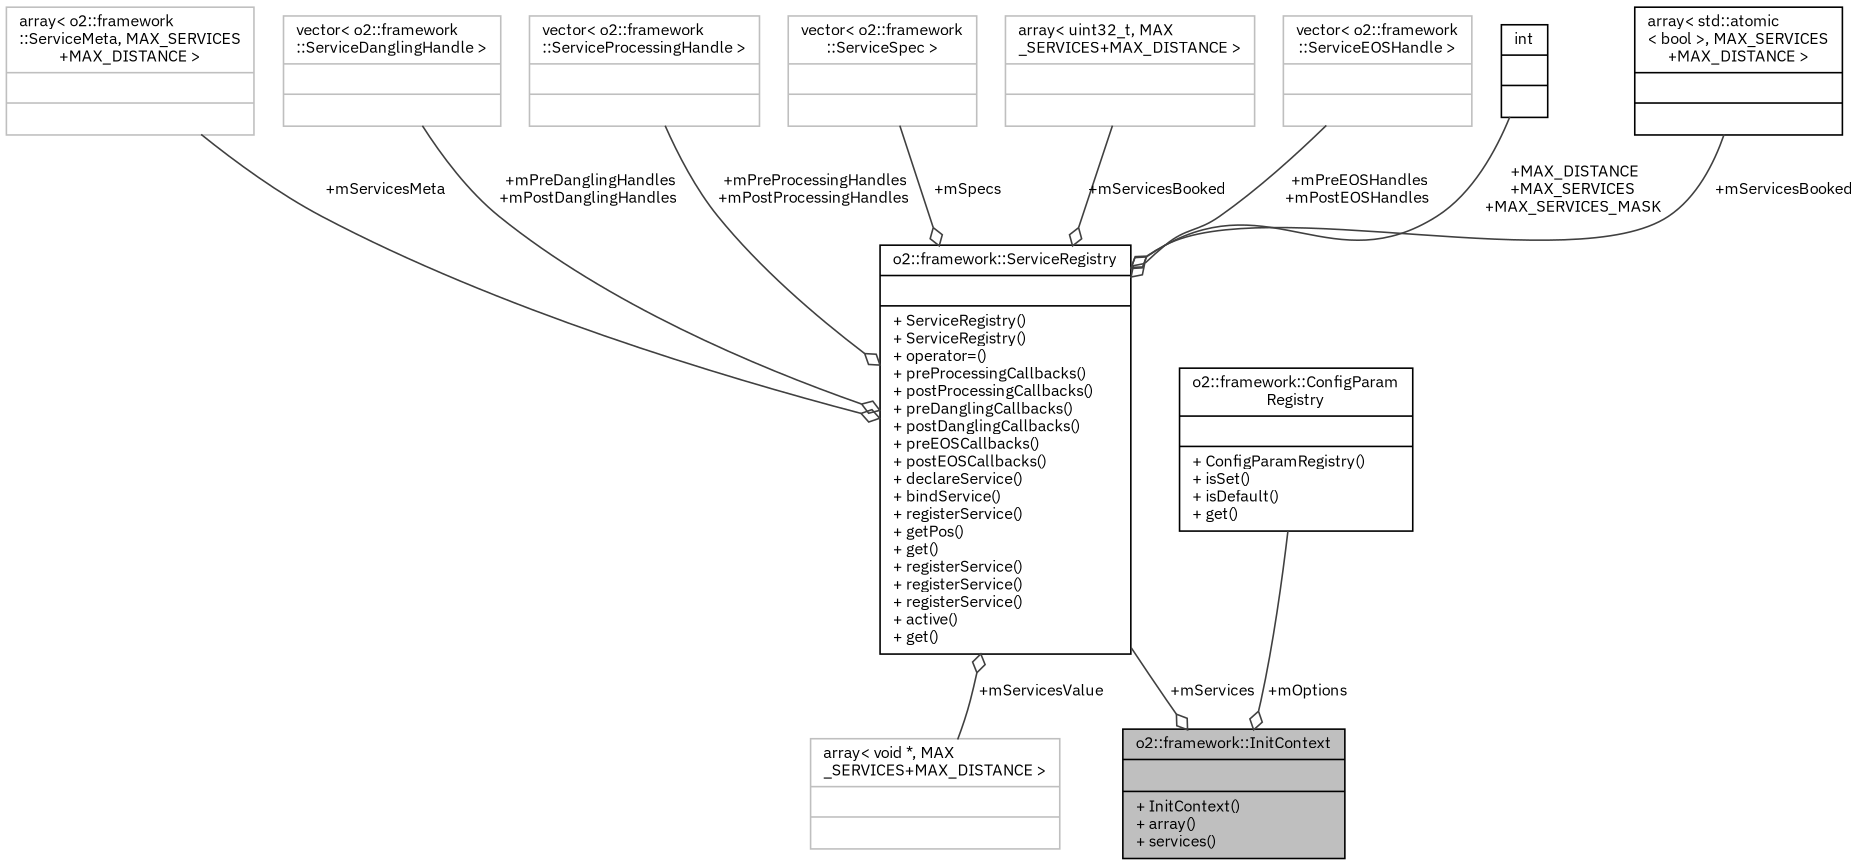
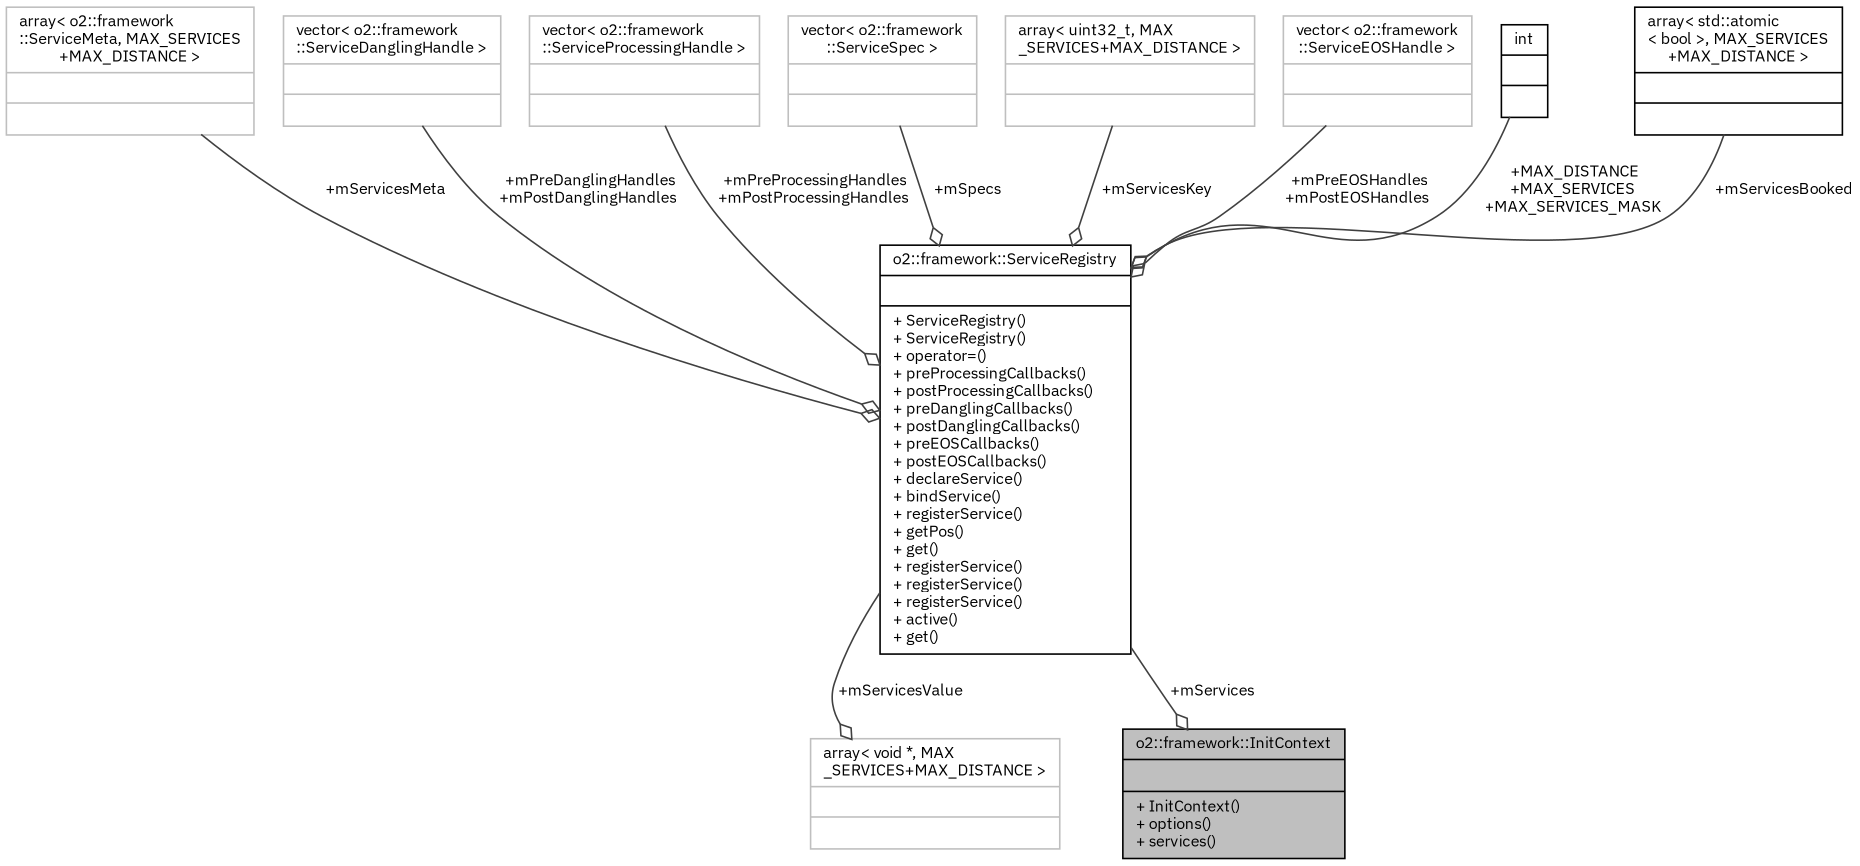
(1156, 190) -> (1156, 190)
(1296, 450) -> none
(969, 707) -> (845, 656)
(1166, 824) -> (1174, 824)
